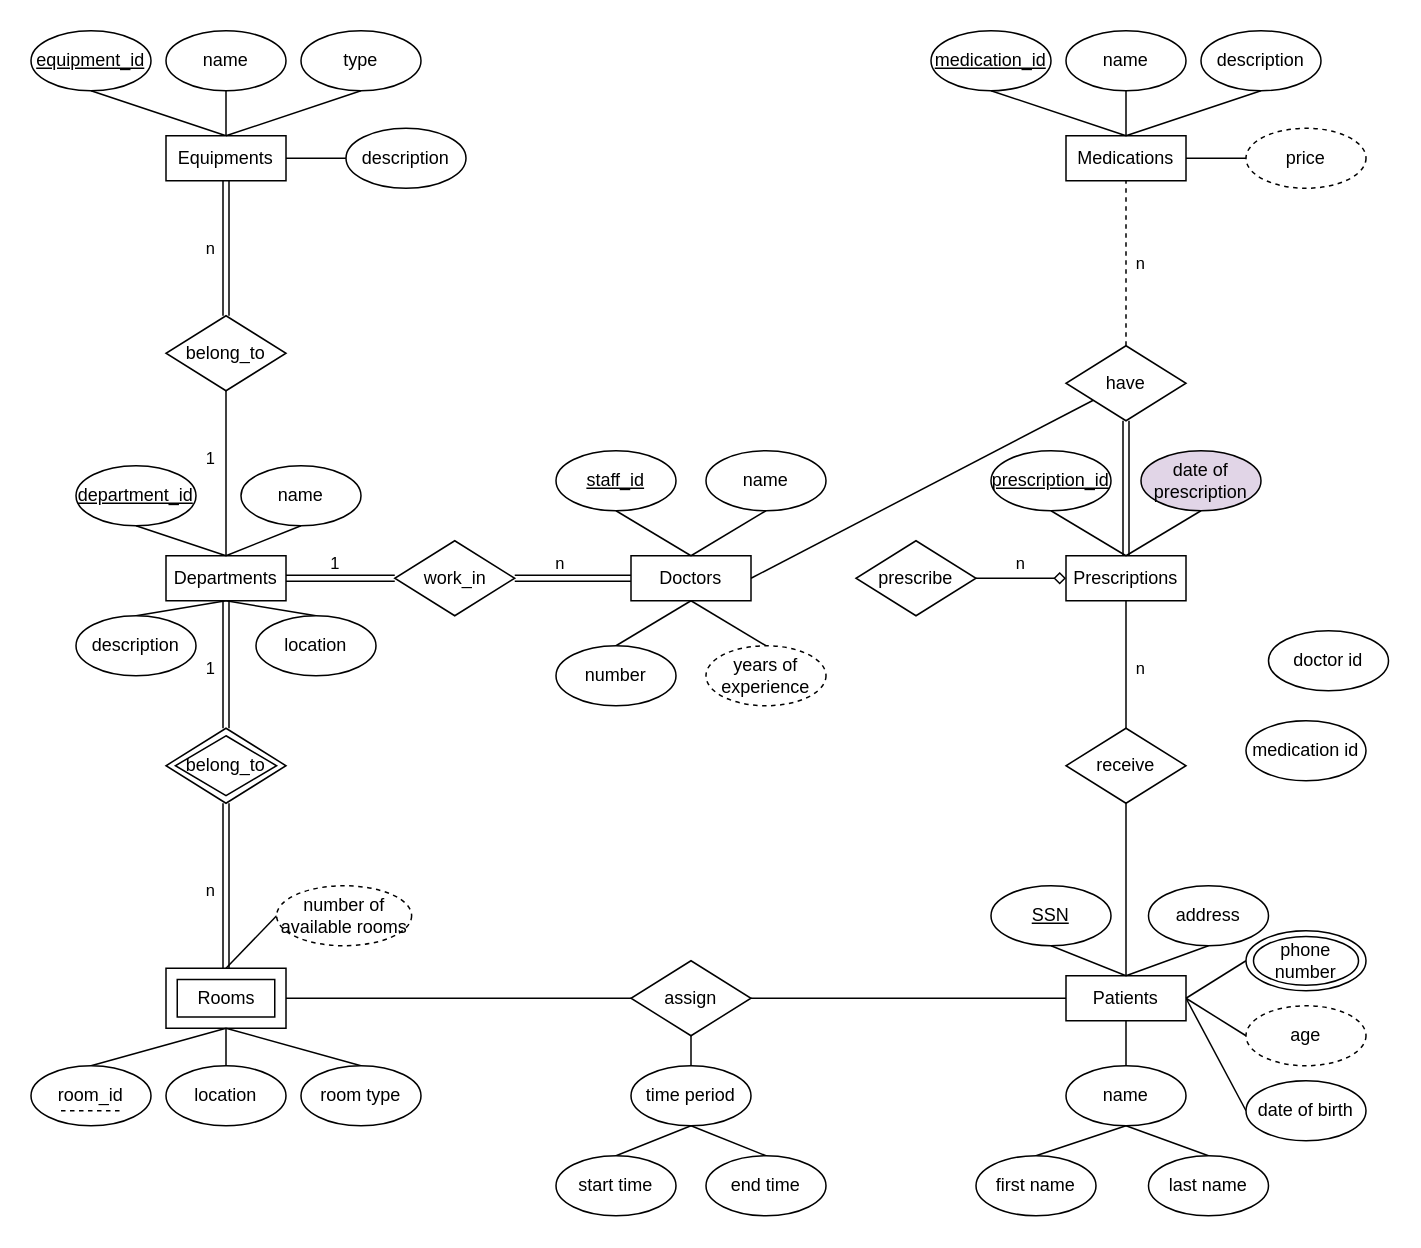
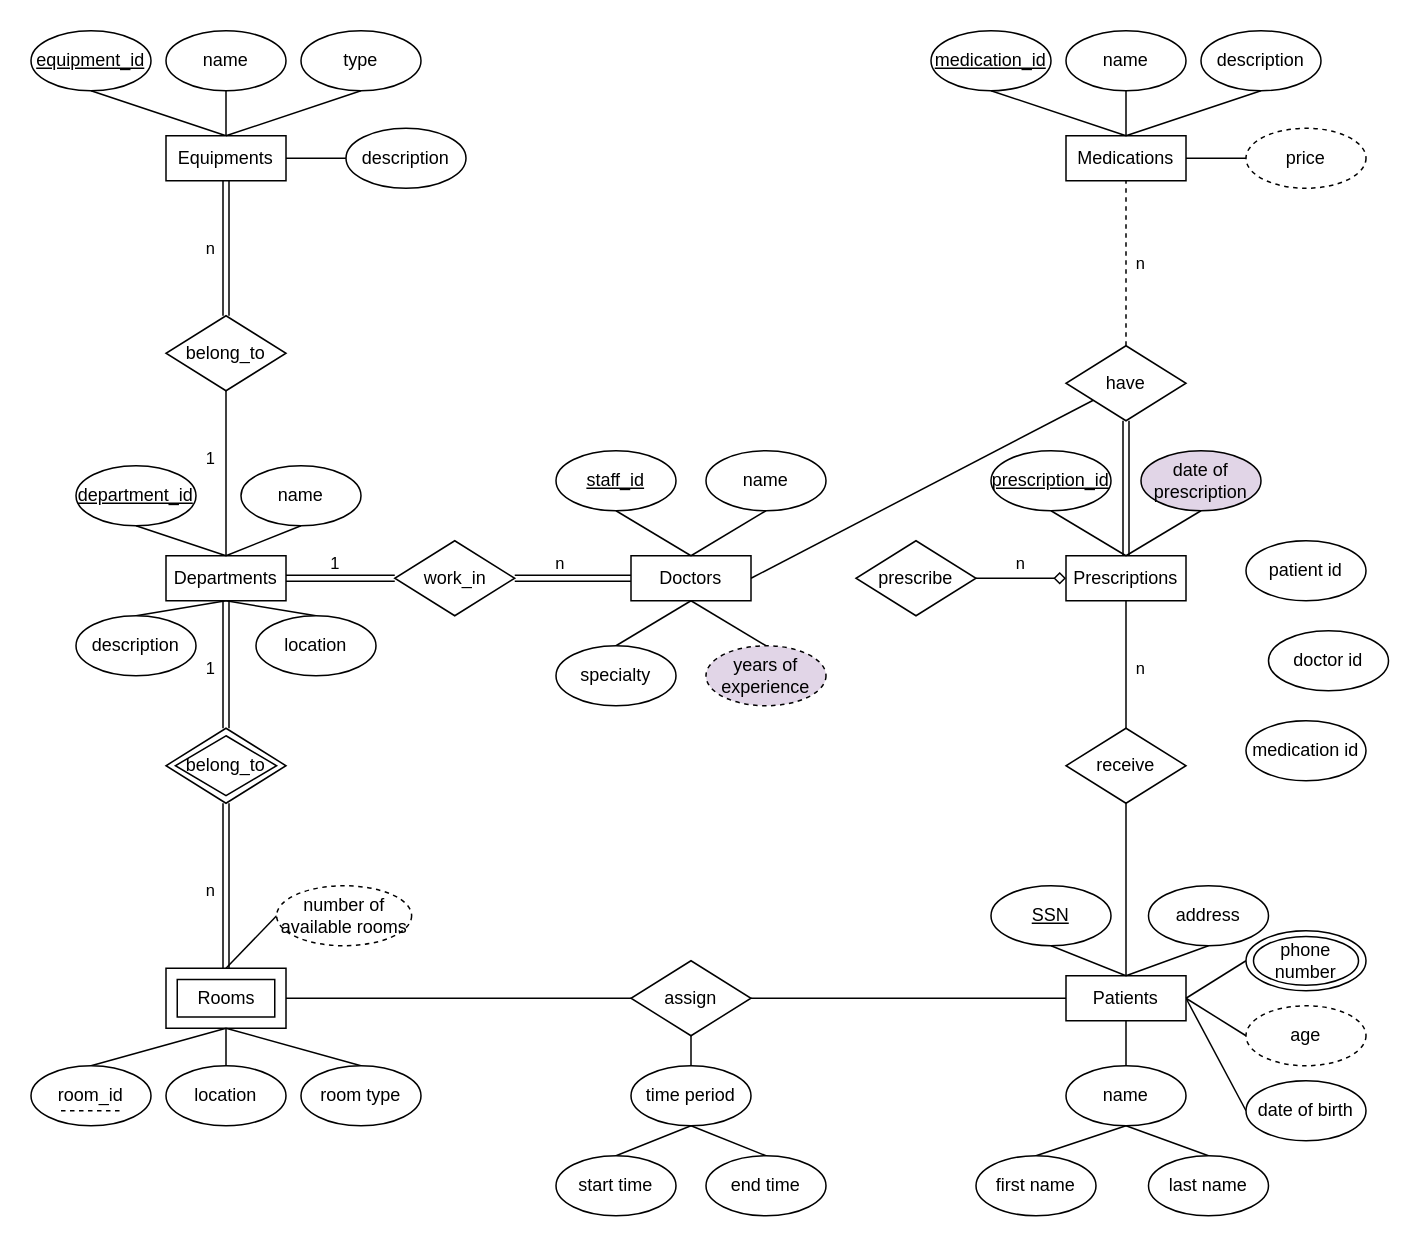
none -> (1306, 571)
(616, 676) -> (616, 676)
(766, 676) -> (766, 676)
